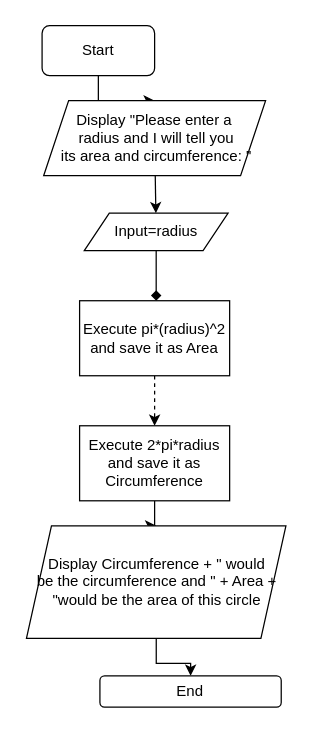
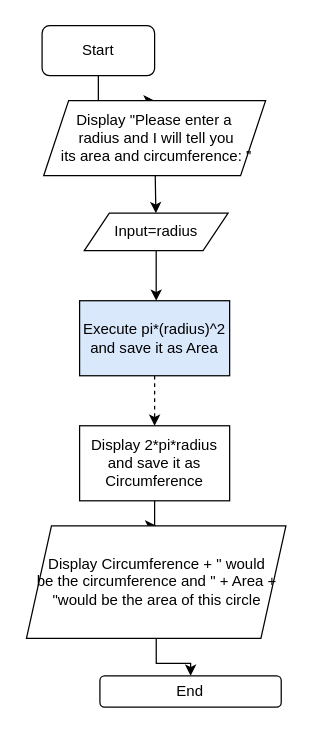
(156, 290) -> (156, 291)
(154, 338) -> (154, 338)
(154, 463) -> (154, 463)
